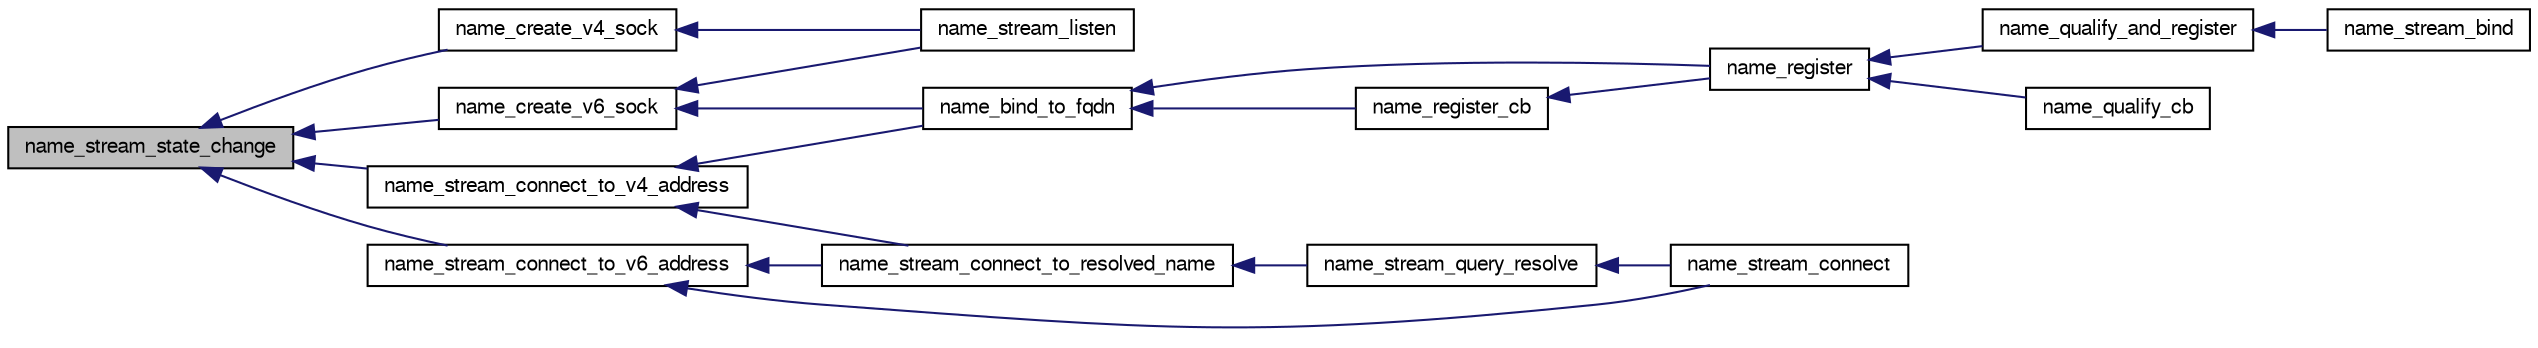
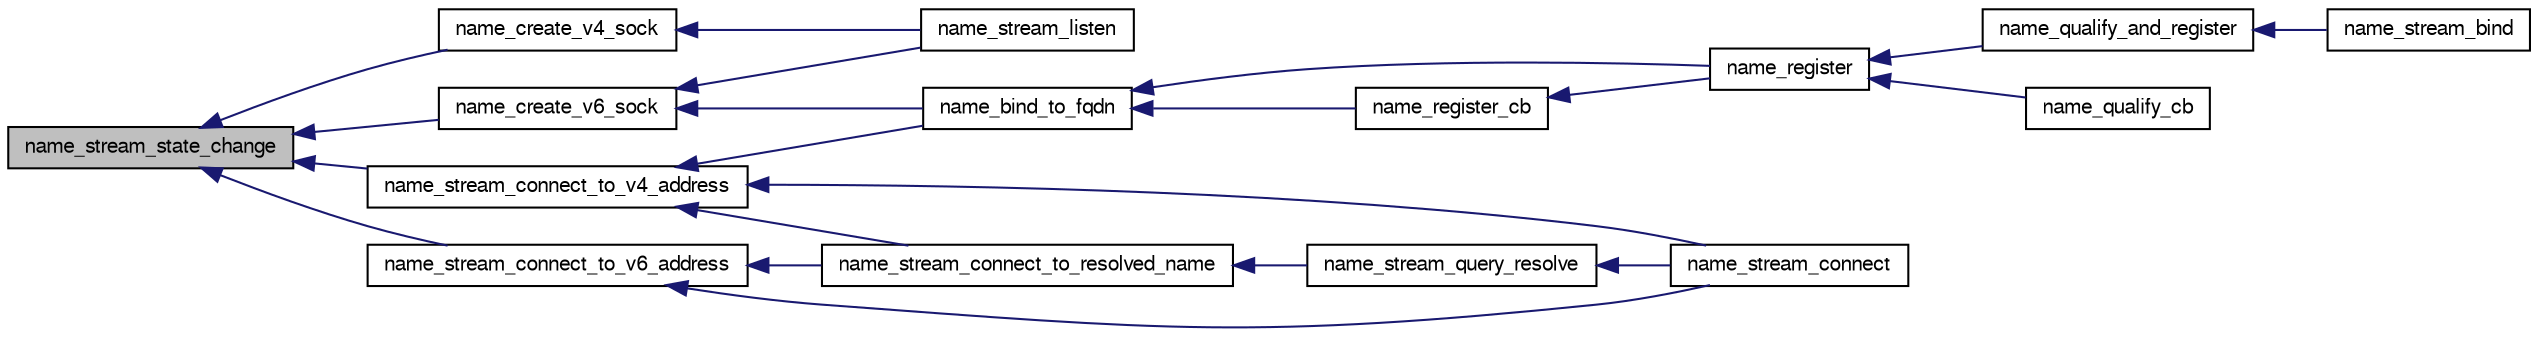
none -> (1239, 197)
